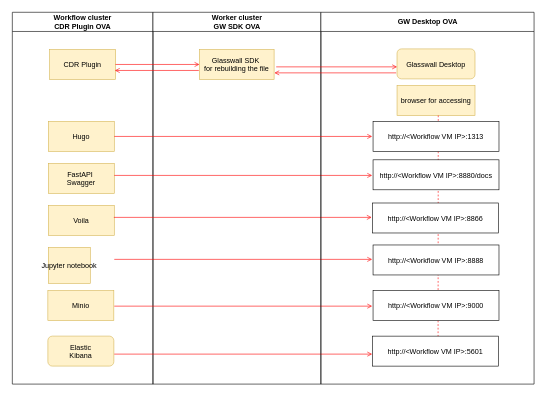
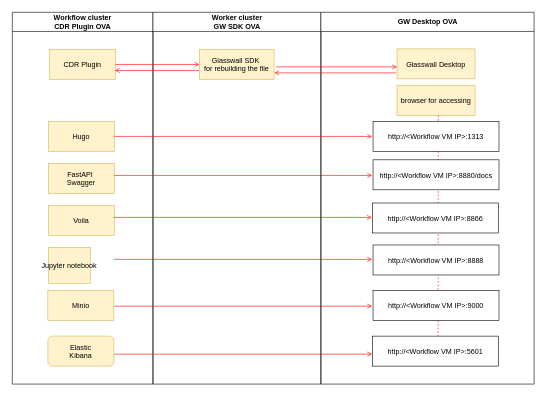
(436, 64) -> (436, 64)
